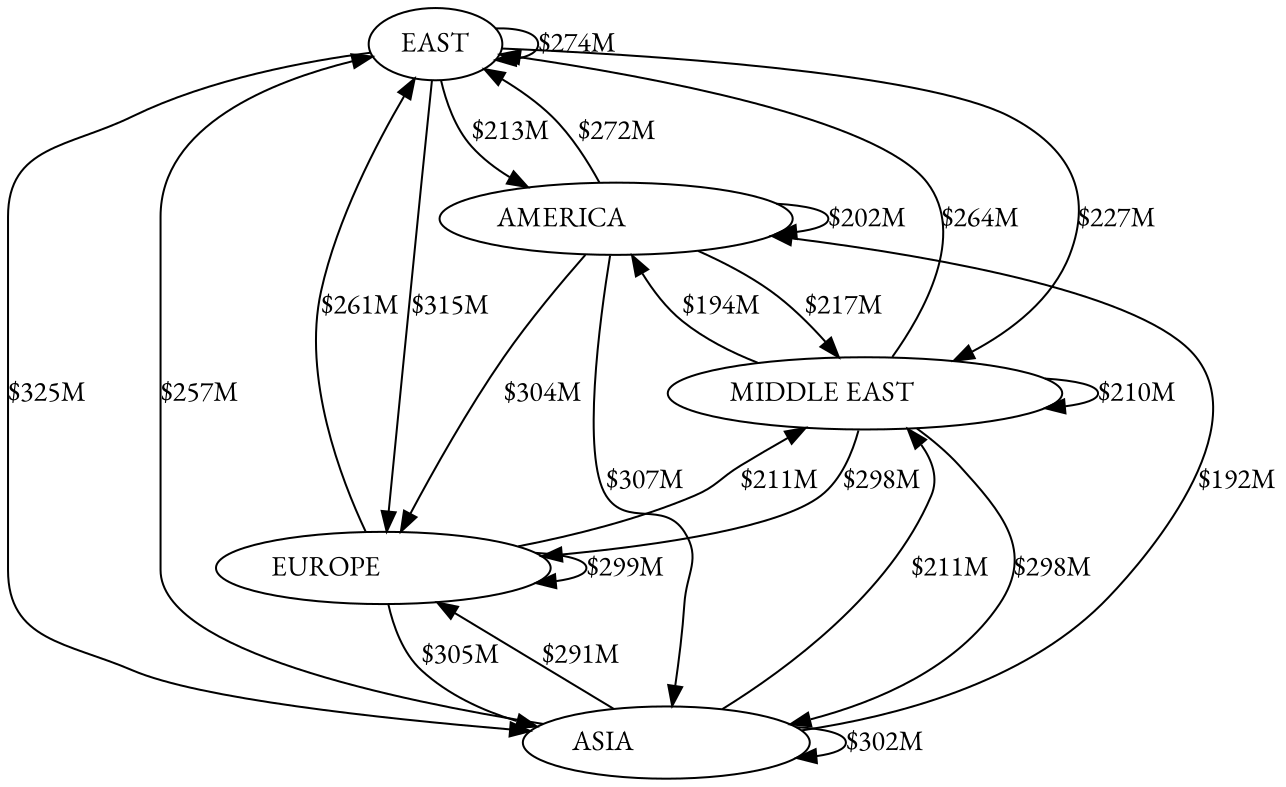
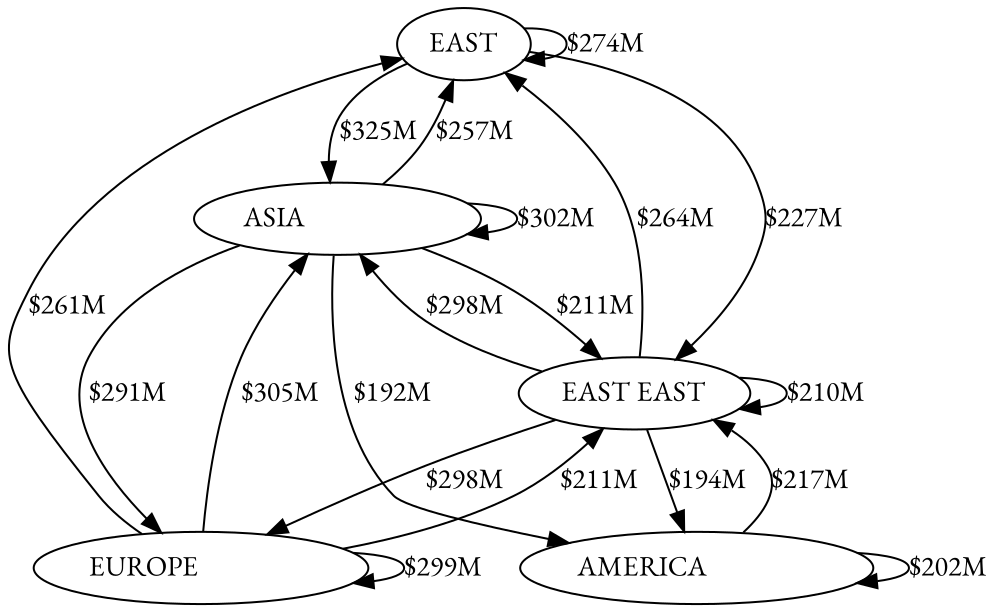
(559, 123) -> none
(464, 137) -> none
(410, 296) -> none
(489, 379) -> none
(865, 393) -> (635, 393)
(607, 497) -> none
